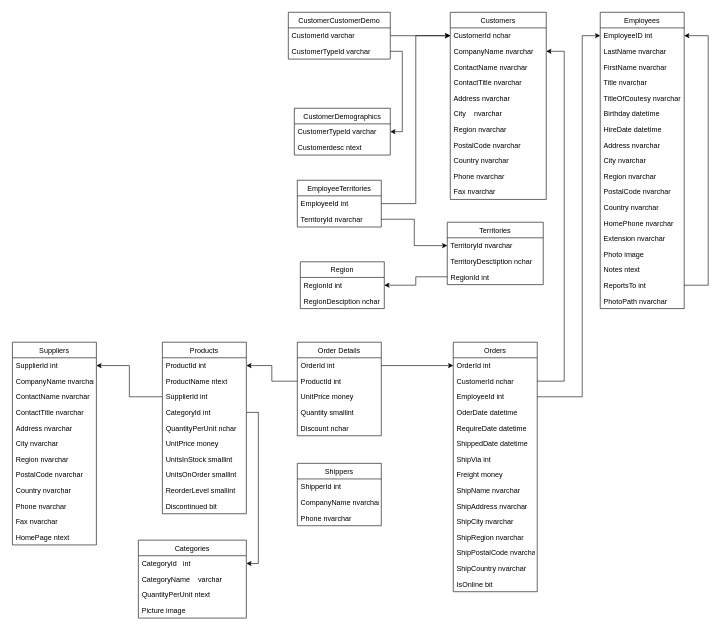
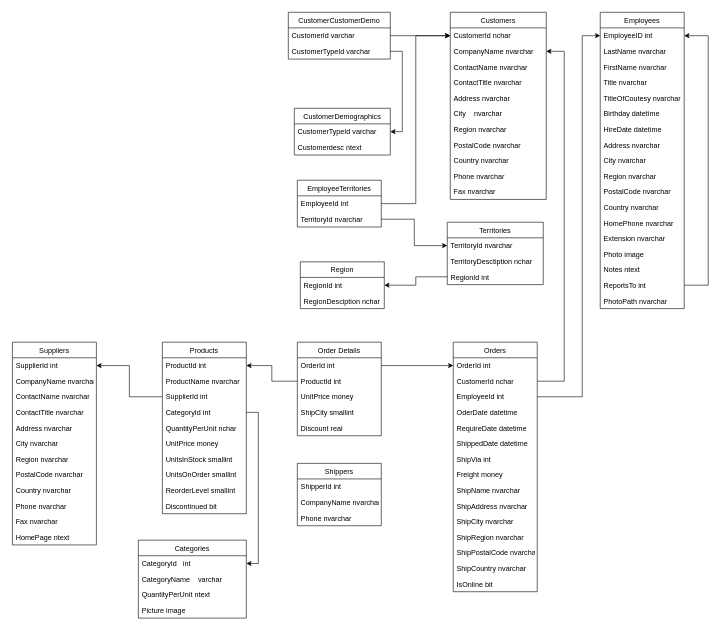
(199, 382) -> (205, 382)
(330, 413) -> (329, 413)
(327, 428) -> (324, 428)
